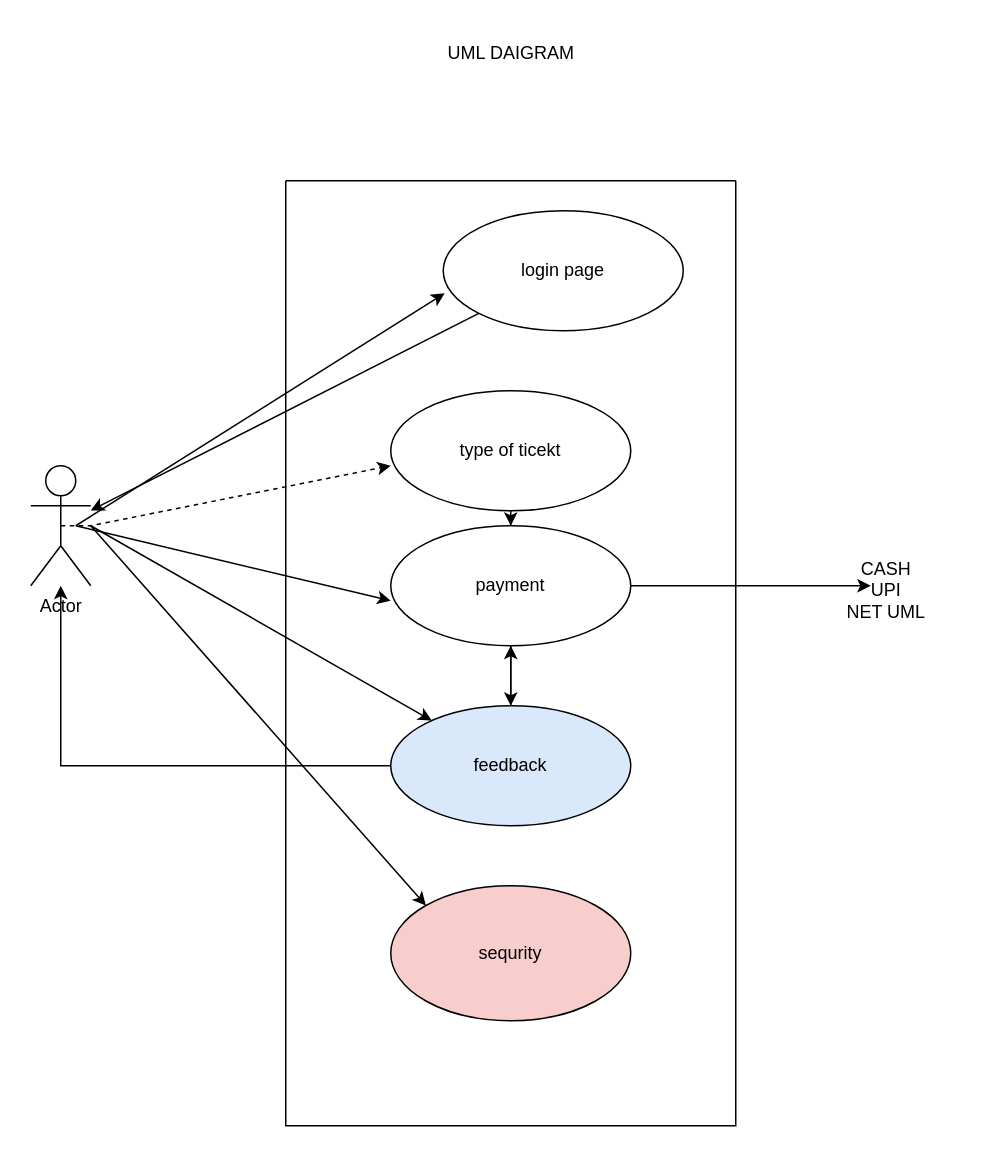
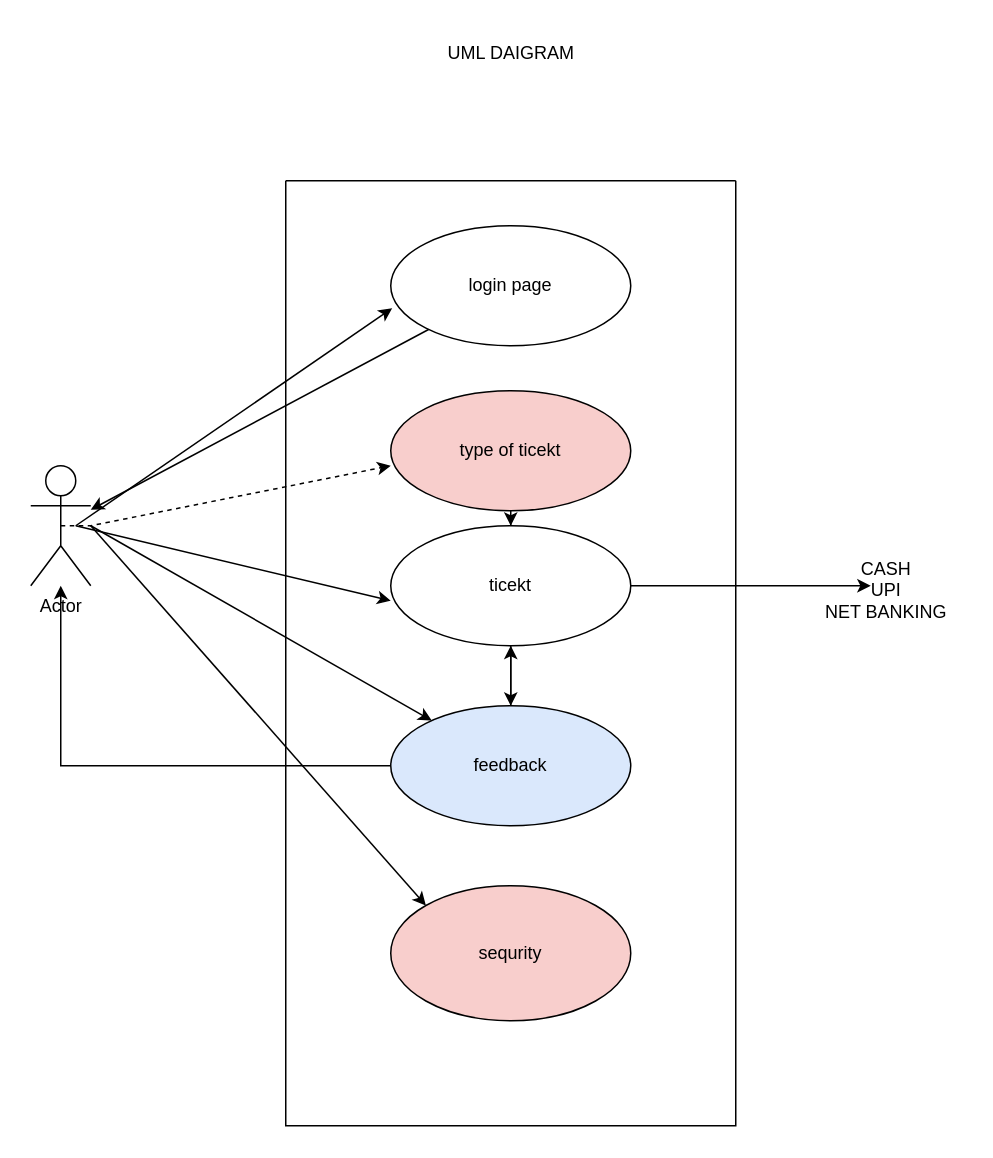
(563, 271) -> (511, 286)
(511, 451) -> (511, 451)
(511, 586) -> (511, 586)
(887, 590) -> (887, 590)
